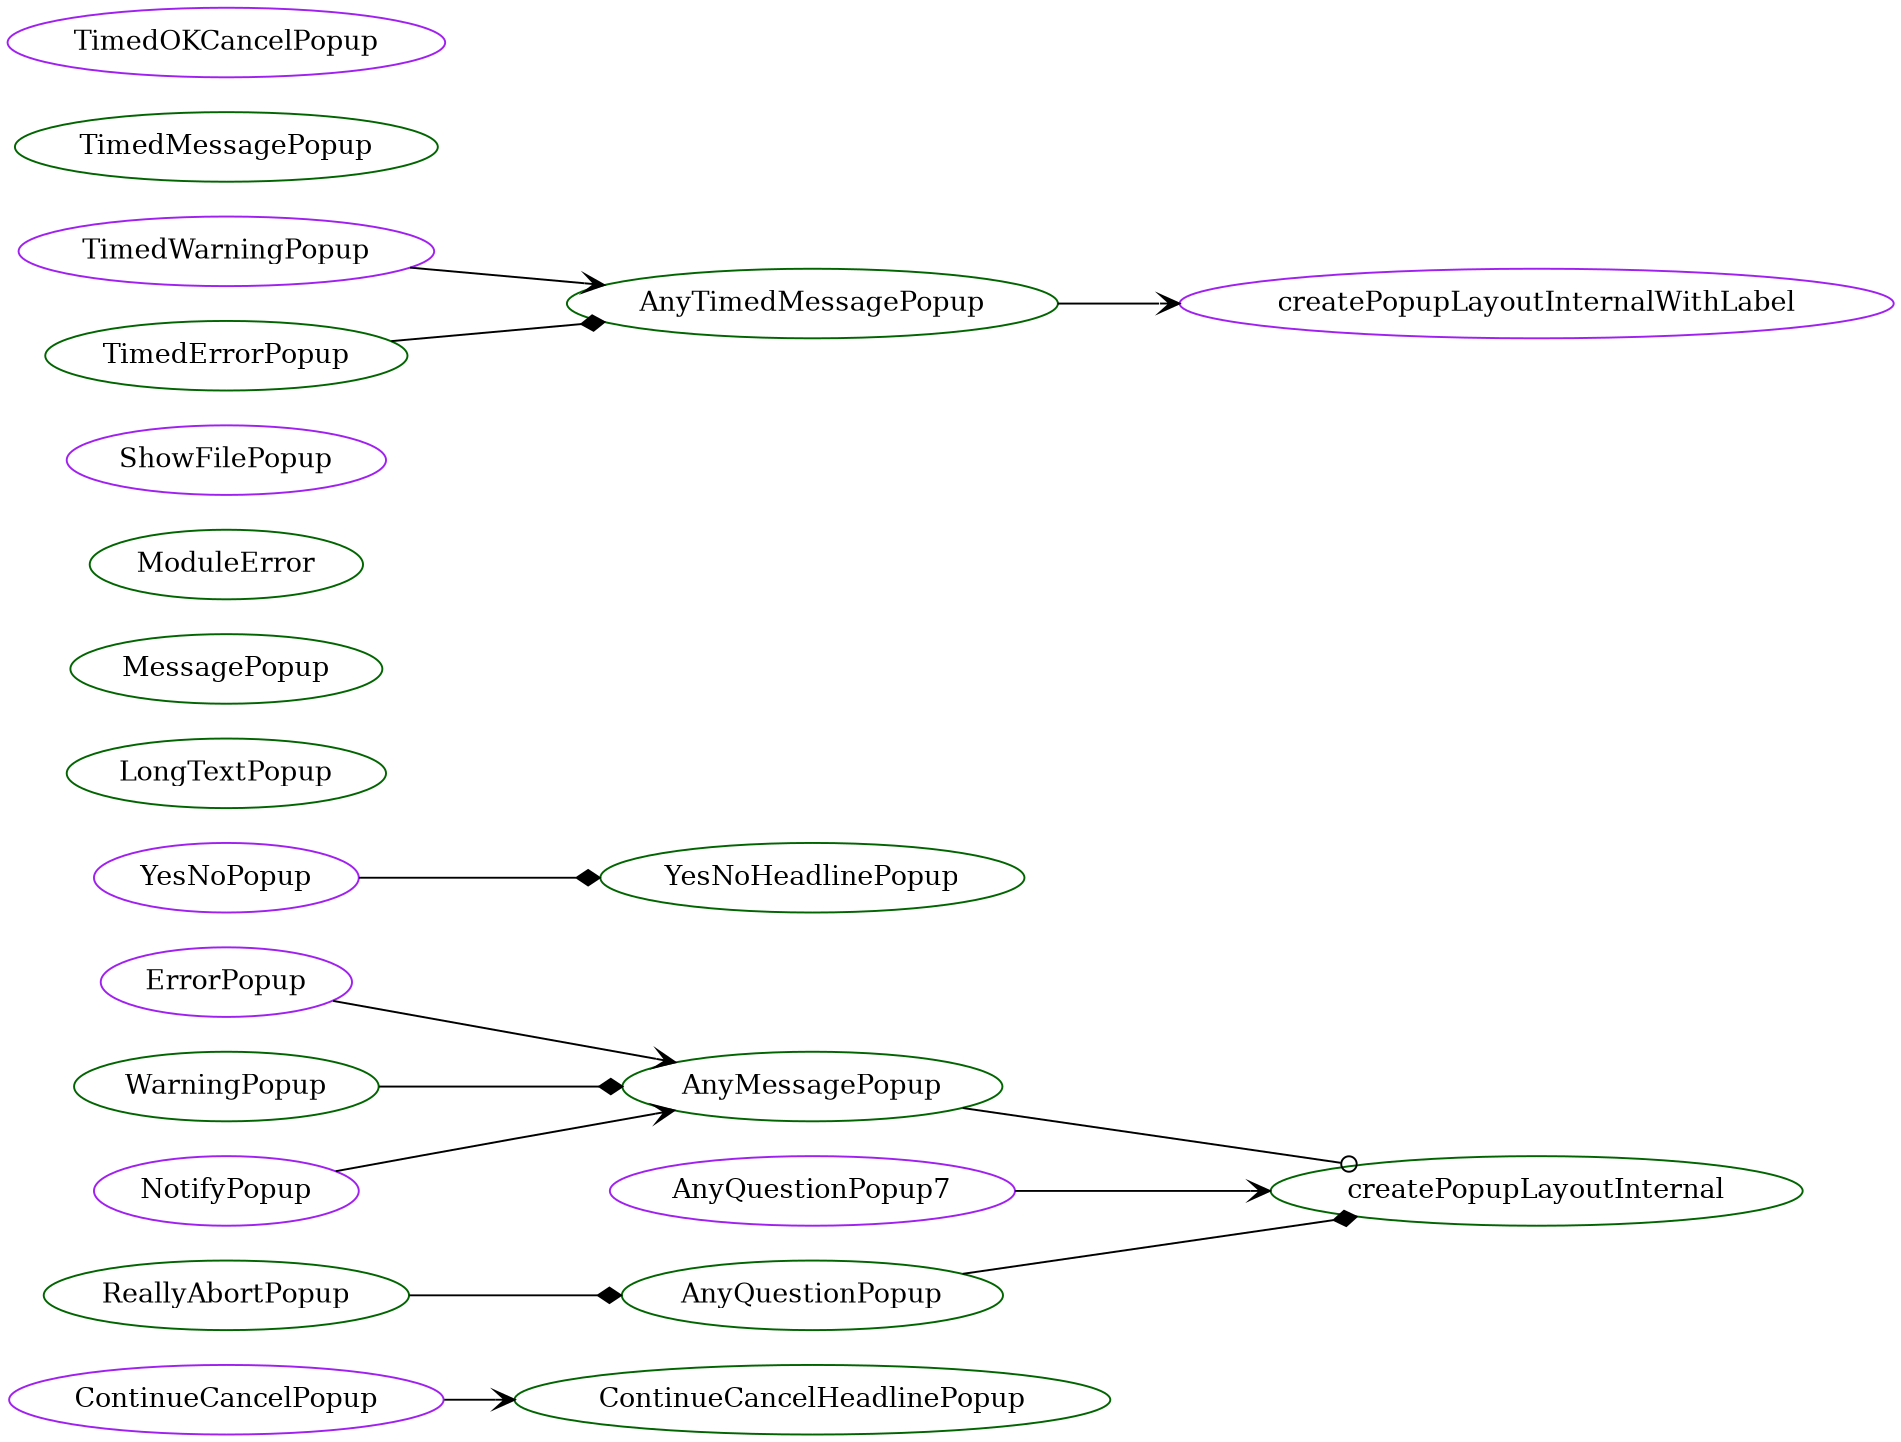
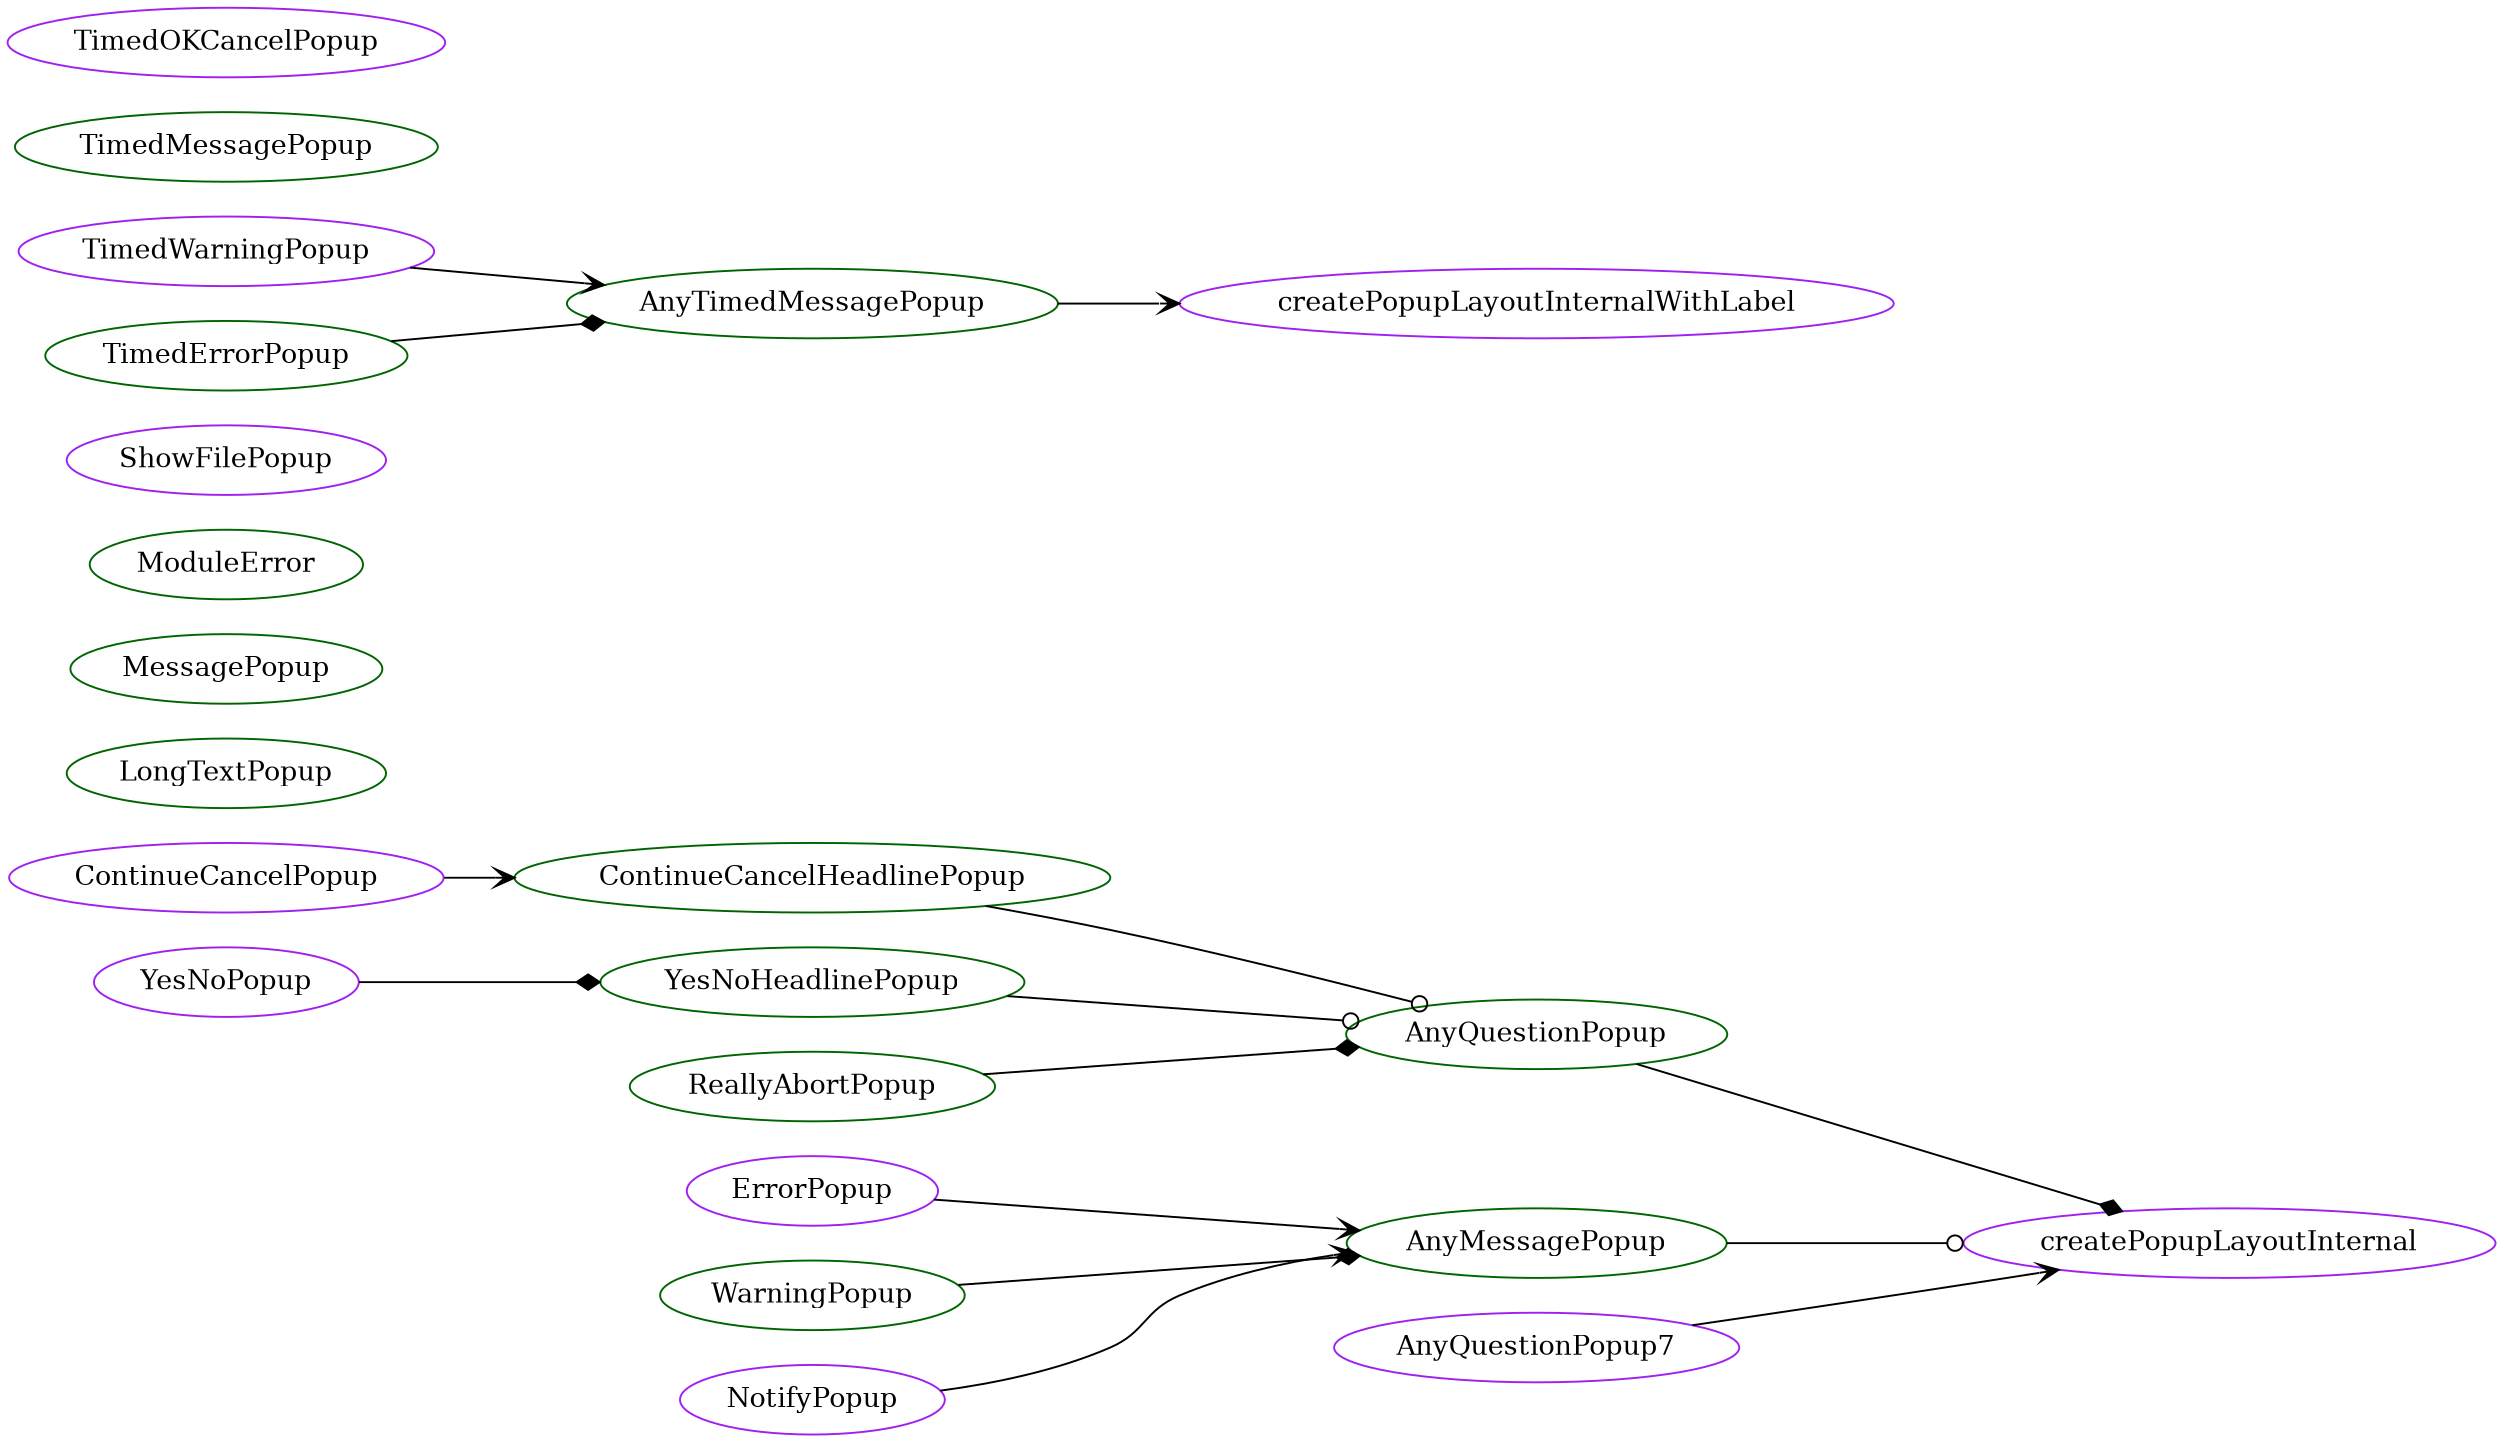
none -> (1200, 950)
none -> (1175, 1008)
(1537, 1191) -> (2230, 1243)
